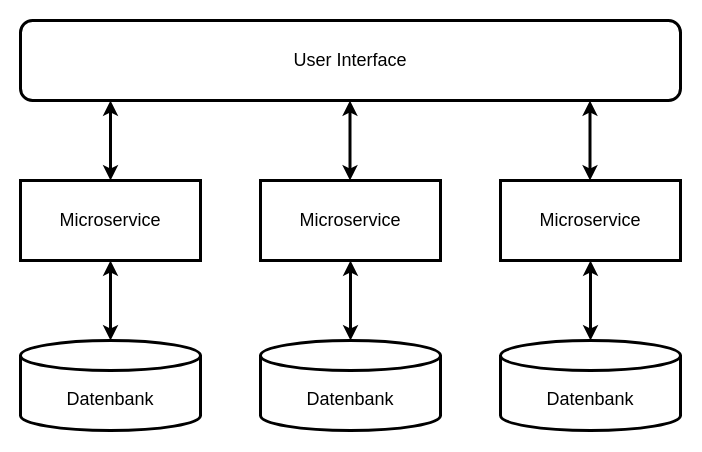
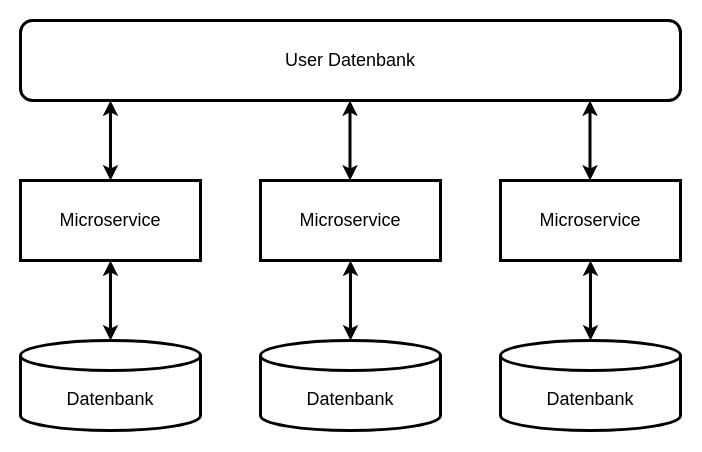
(351, 61) -> (351, 61)
